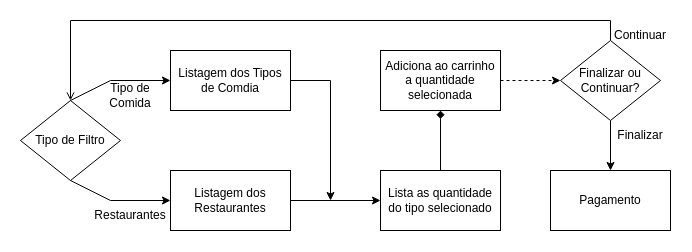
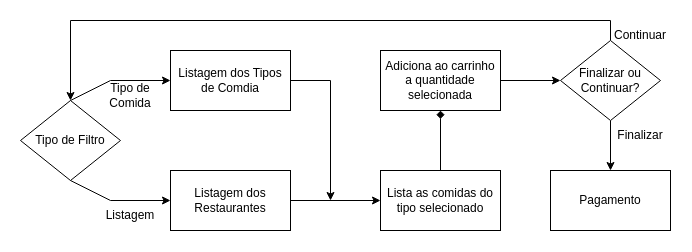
(528, 81) -> (528, 81)
(71, 94) -> (71, 92)
(441, 201) -> (441, 201)
(131, 216) -> (131, 216)
